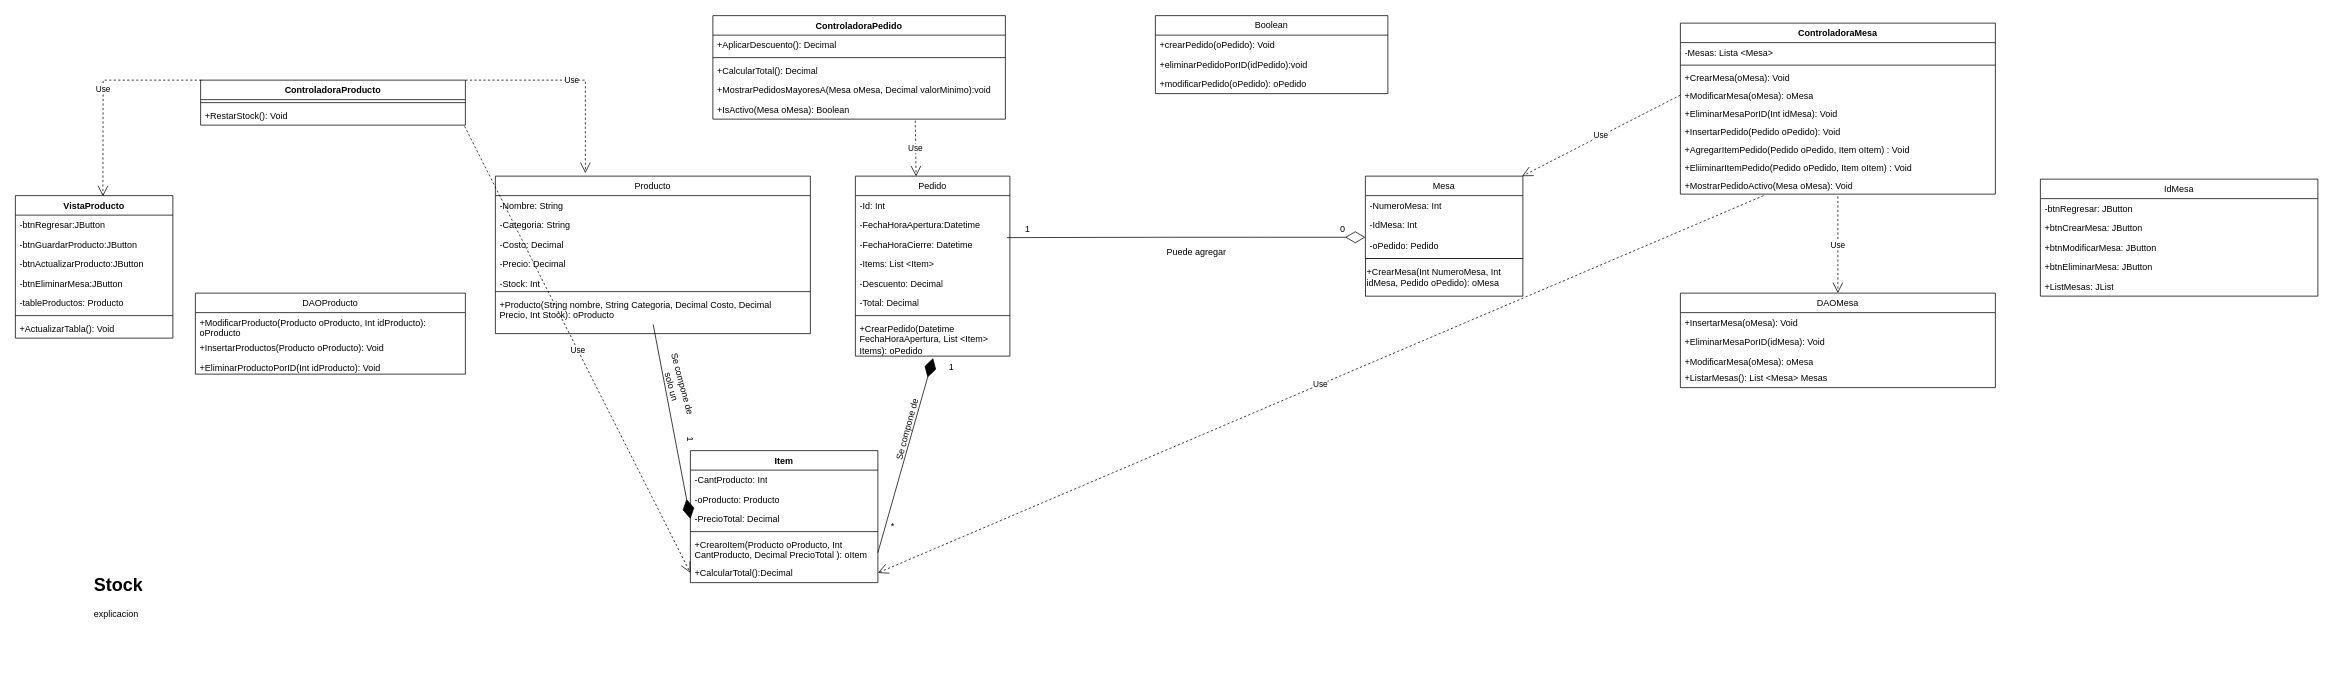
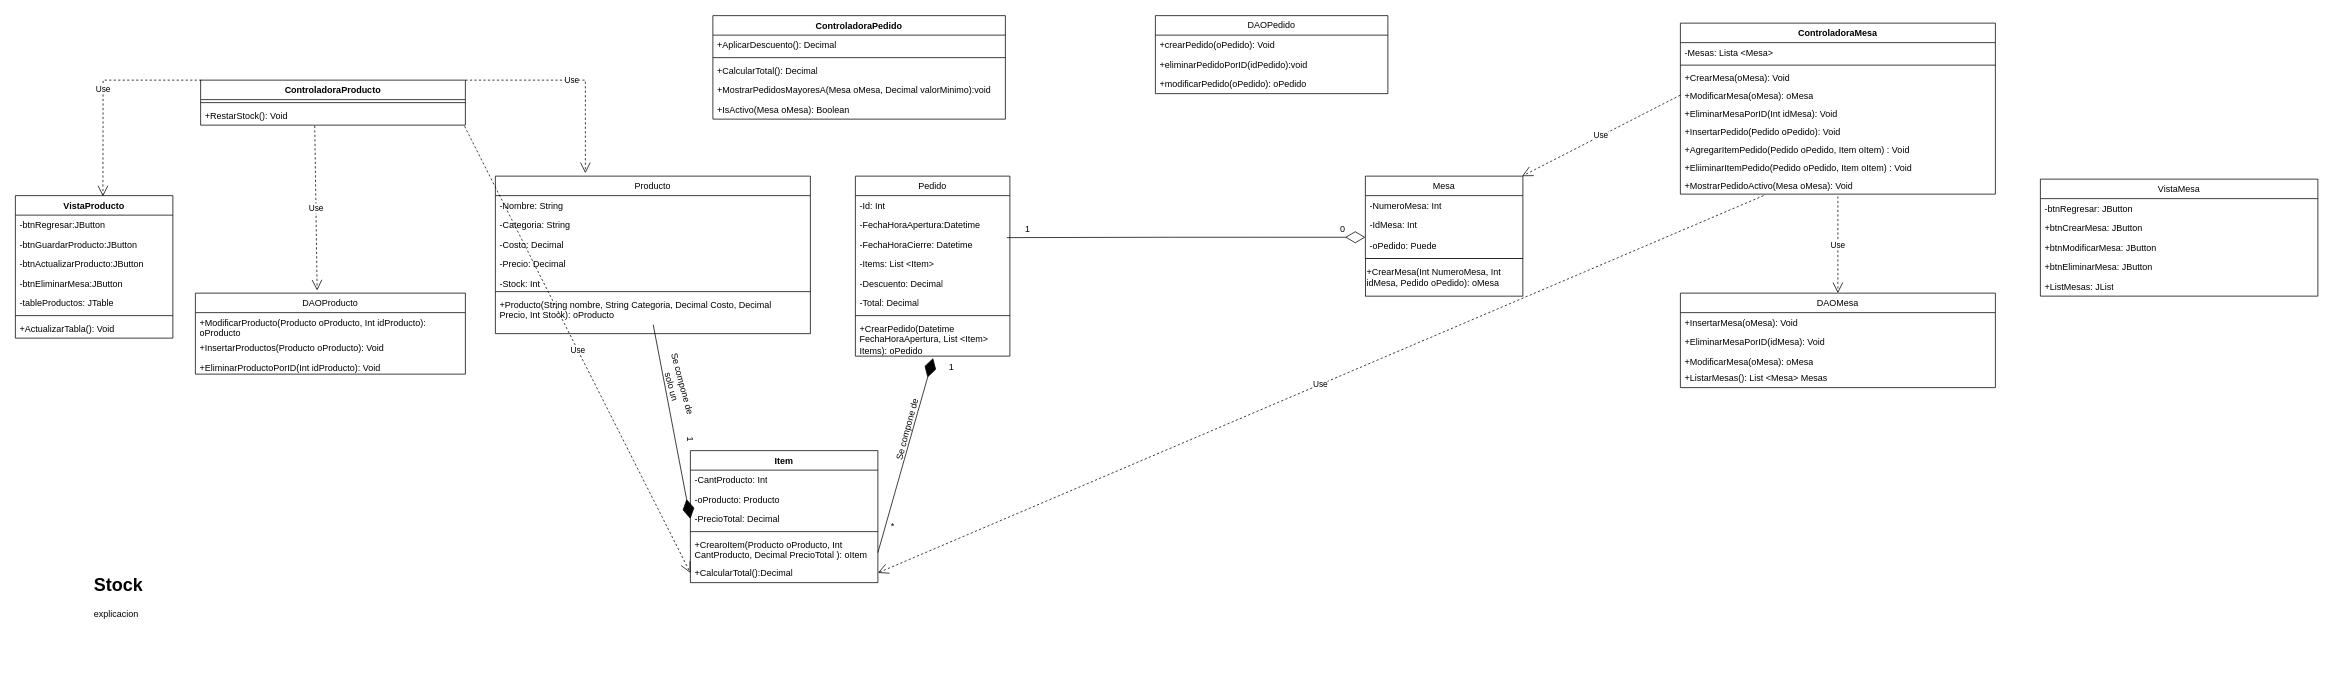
(1272, 25) -> (1272, 25)
(916, 146) -> none
(2179, 189) -> (2179, 189)
none -> (316, 207)
(1406, 247) -> (1404, 247)
(1197, 252) -> none
(79, 304) -> (73, 304)
